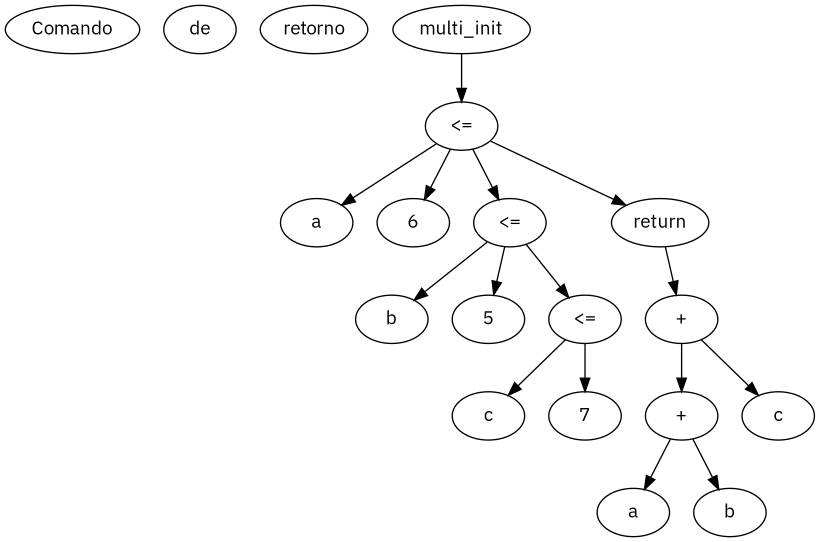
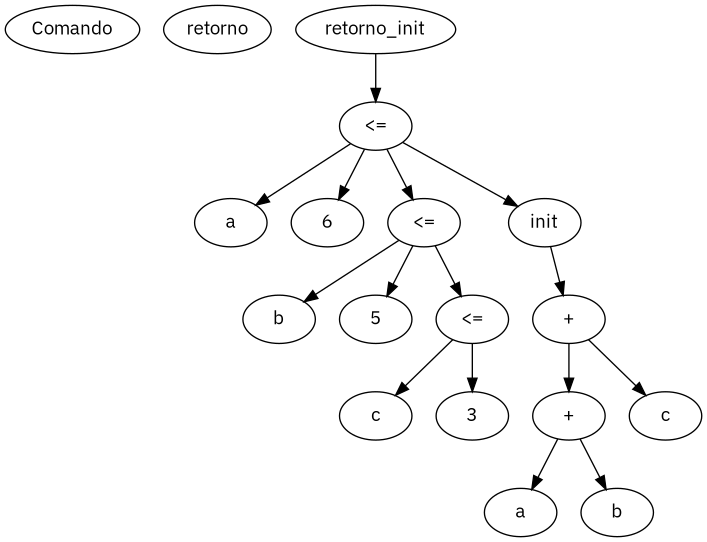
(200, 30) -> none
(462, 30) -> (376, 30)
(660, 223) -> (545, 223)
(585, 416) -> (472, 416)
